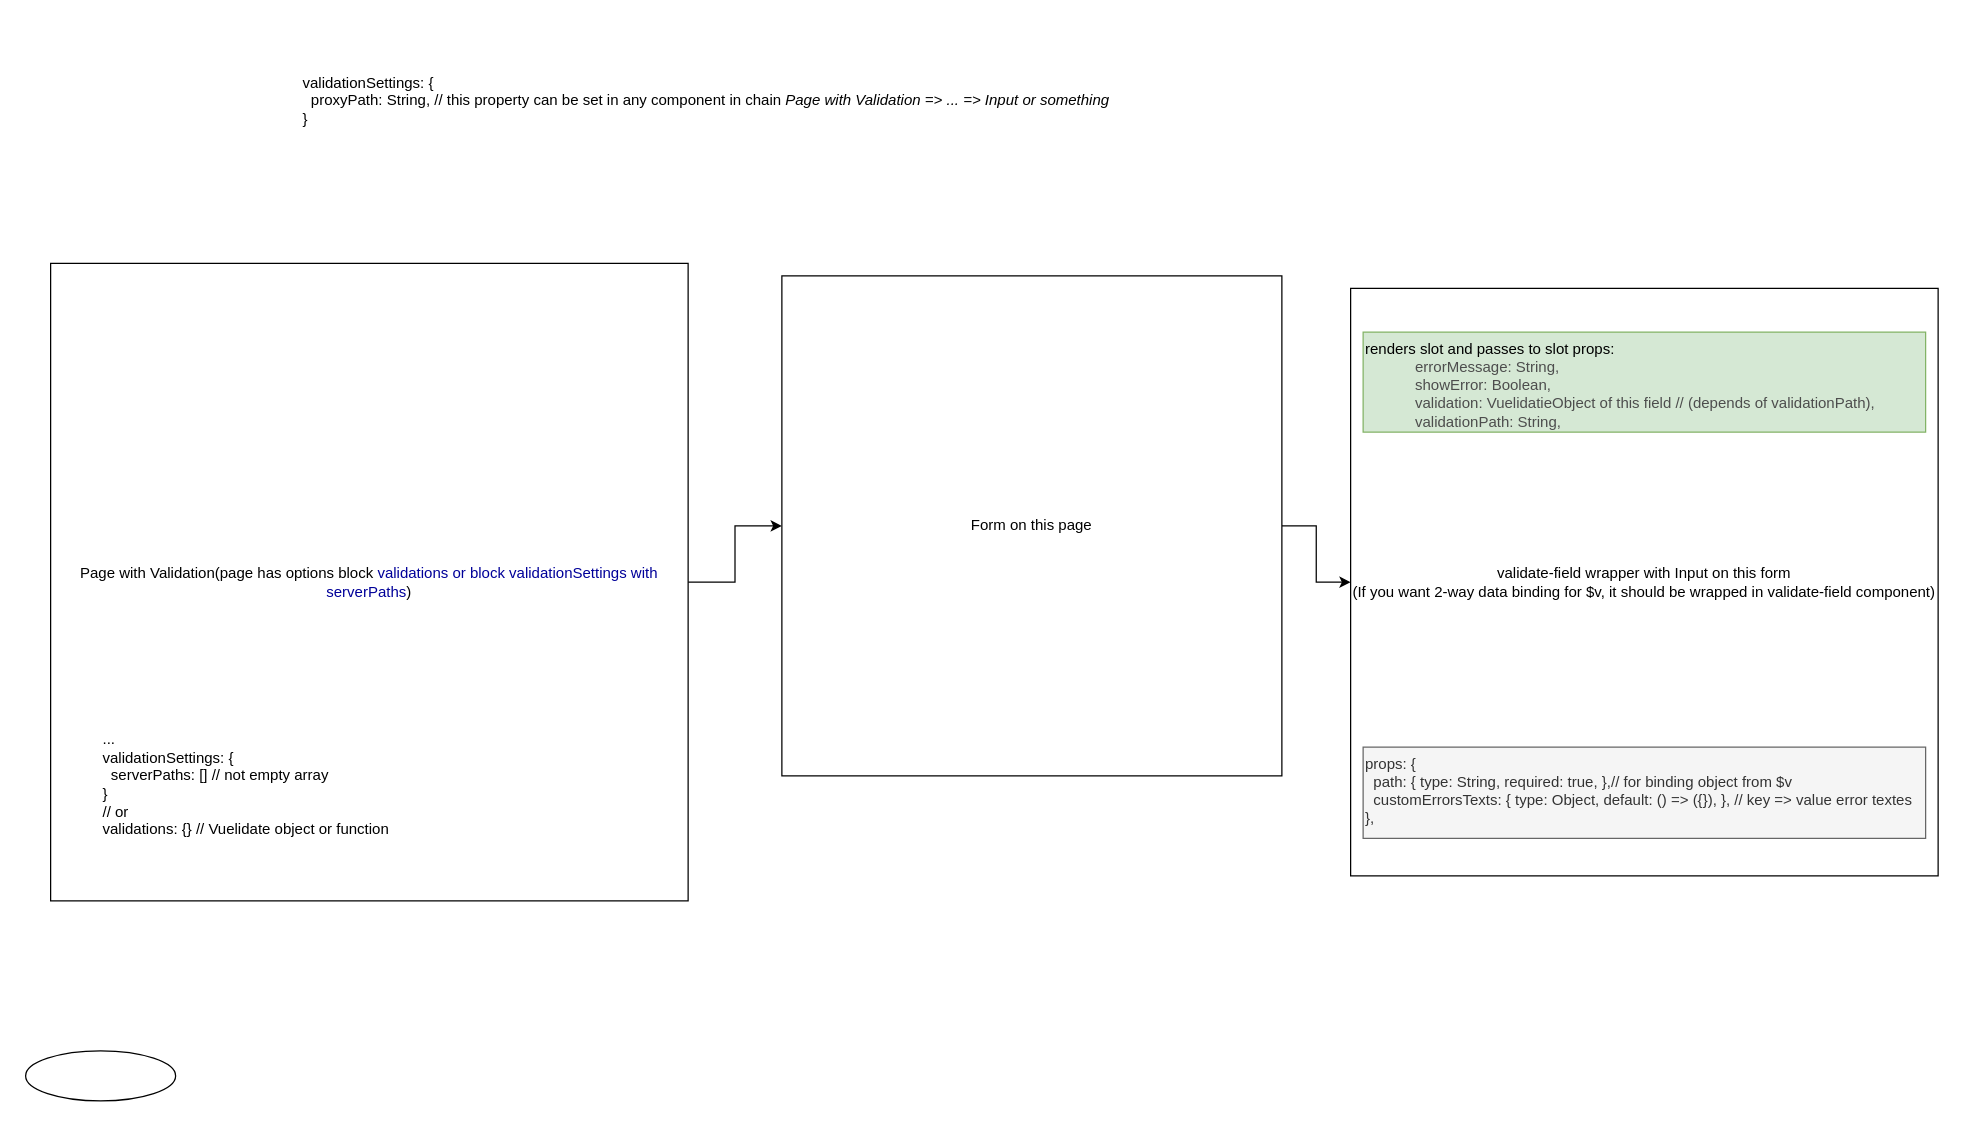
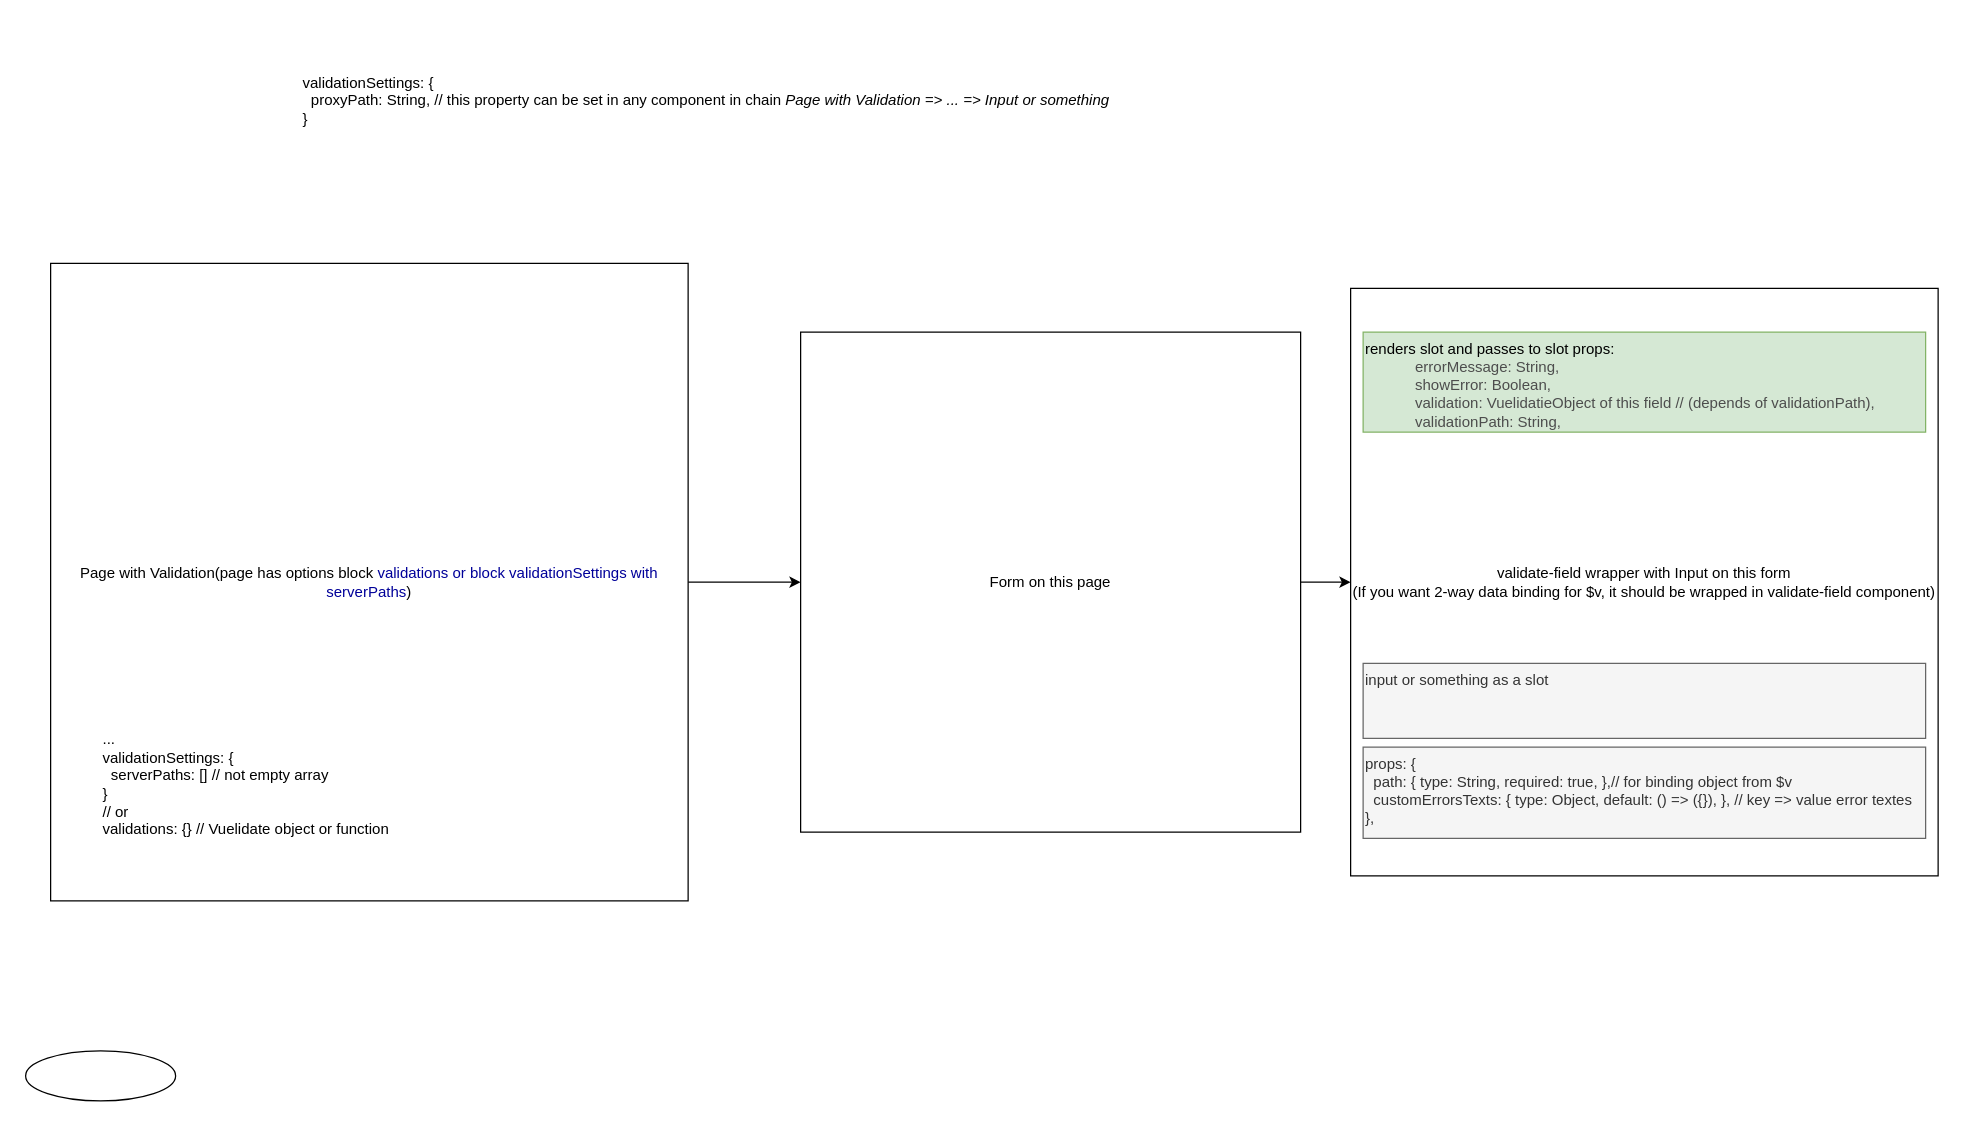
(1032, 526) -> (1051, 582)
none -> (1644, 701)
